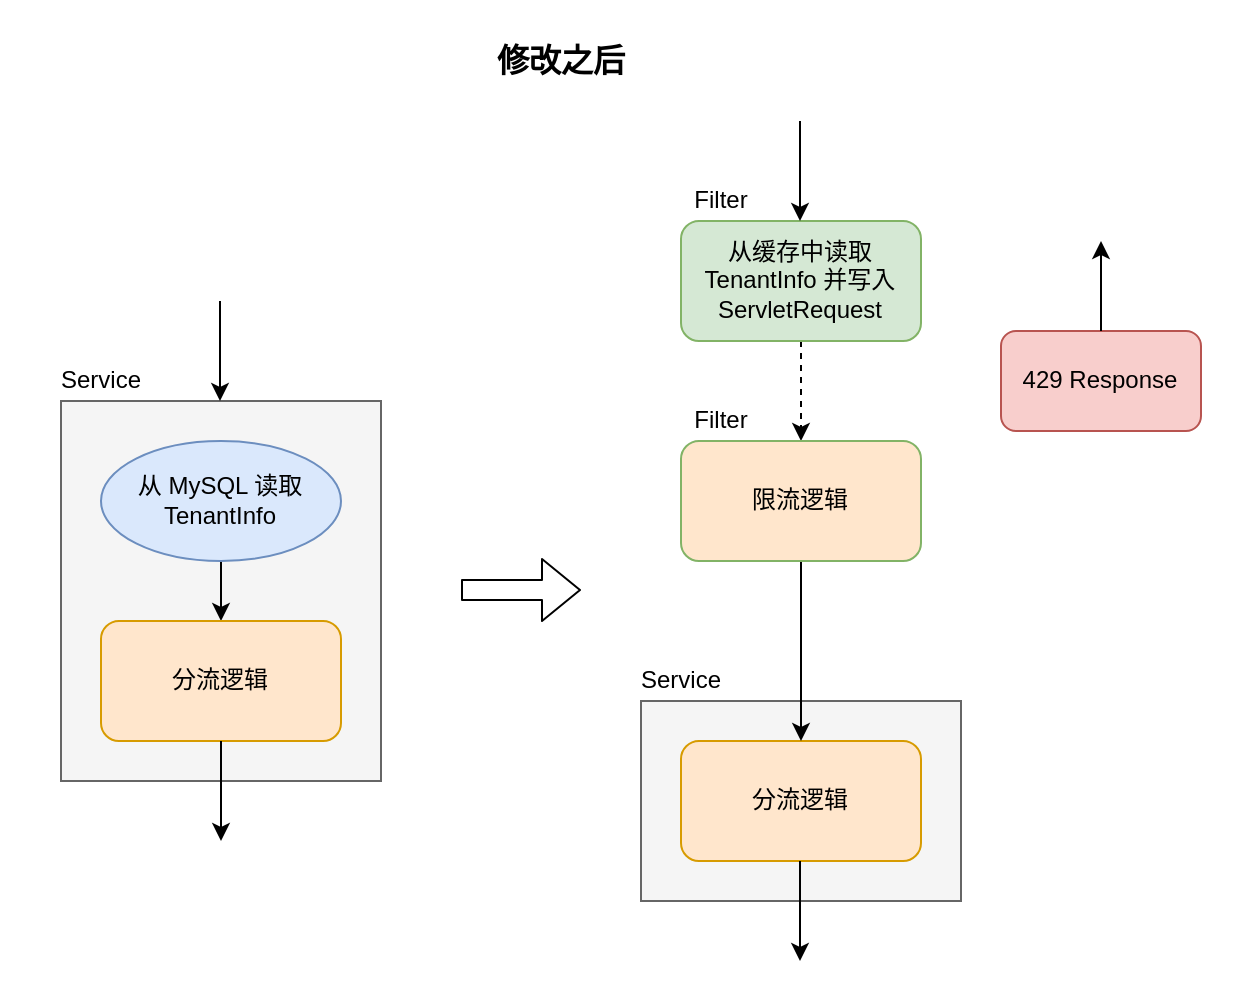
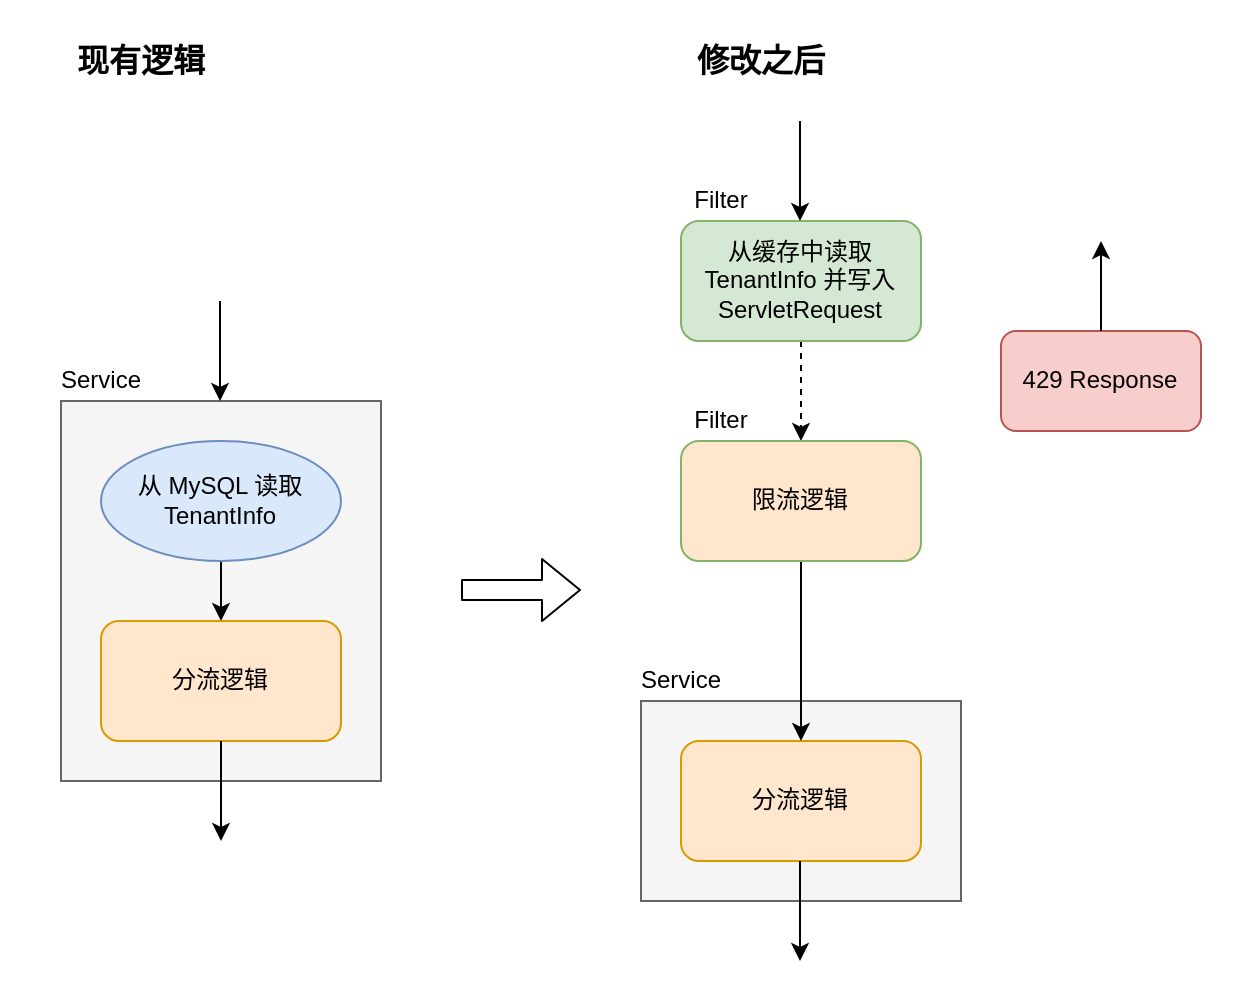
none -> (141, 61)
(561, 61) -> (761, 61)
